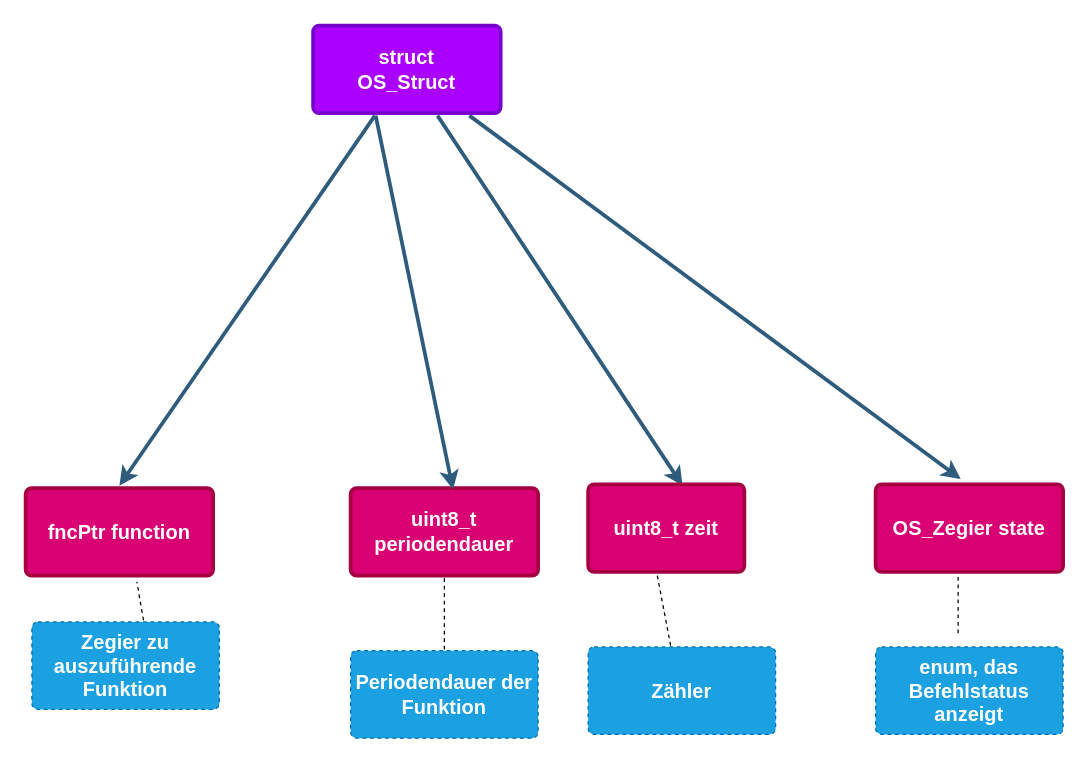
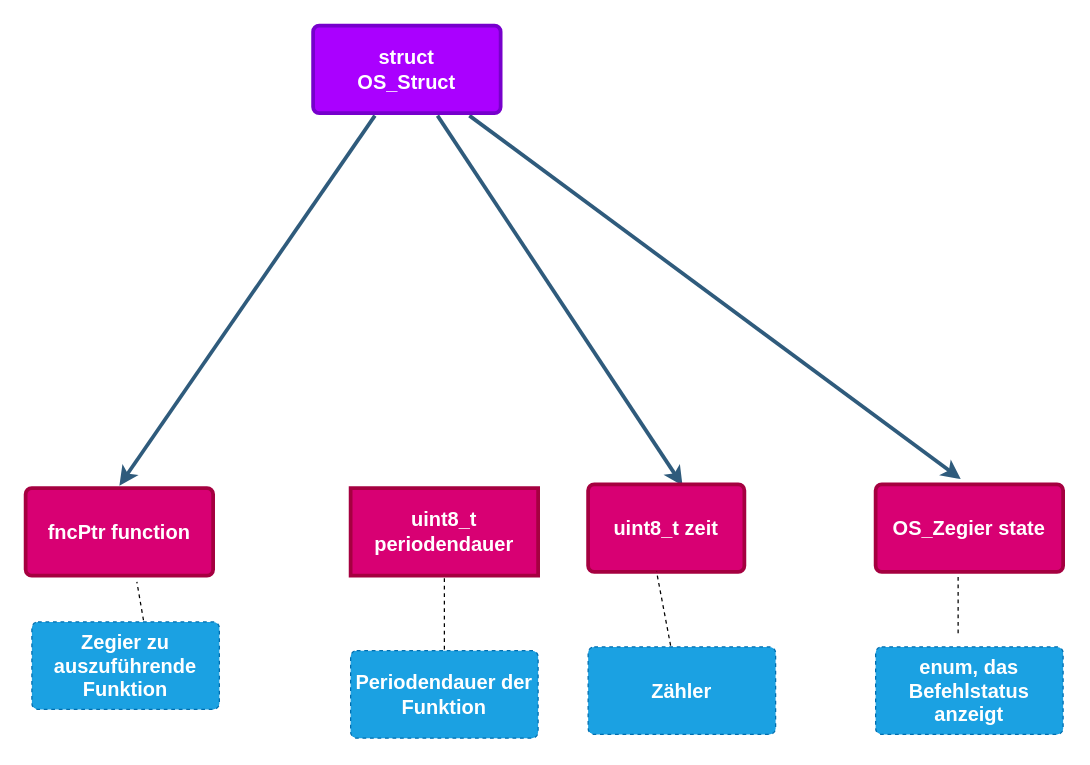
(413, 297) -> none
(444, 532) -> (444, 532)
